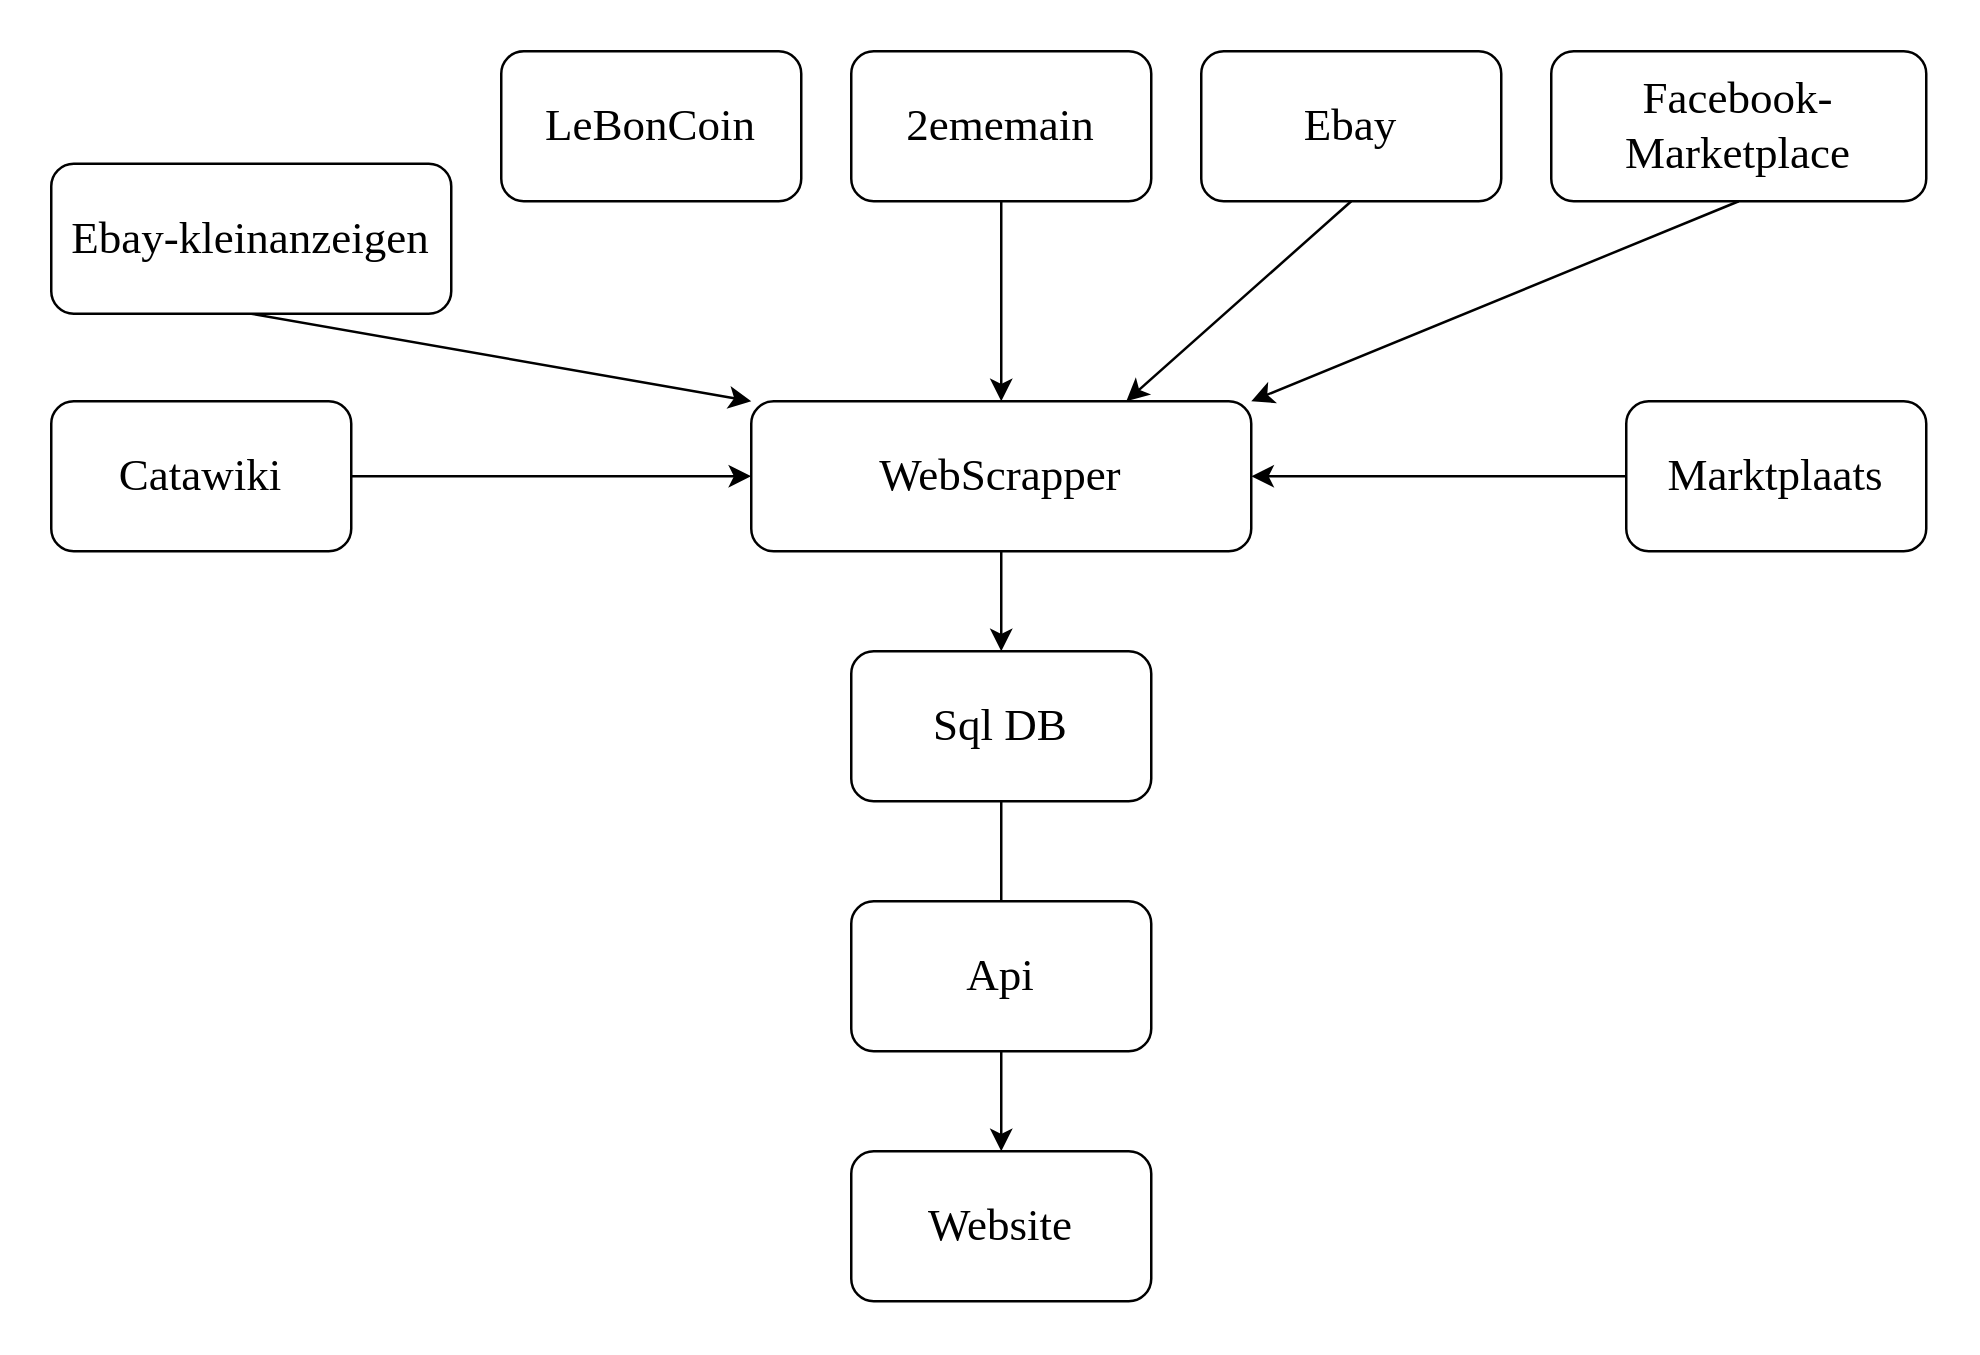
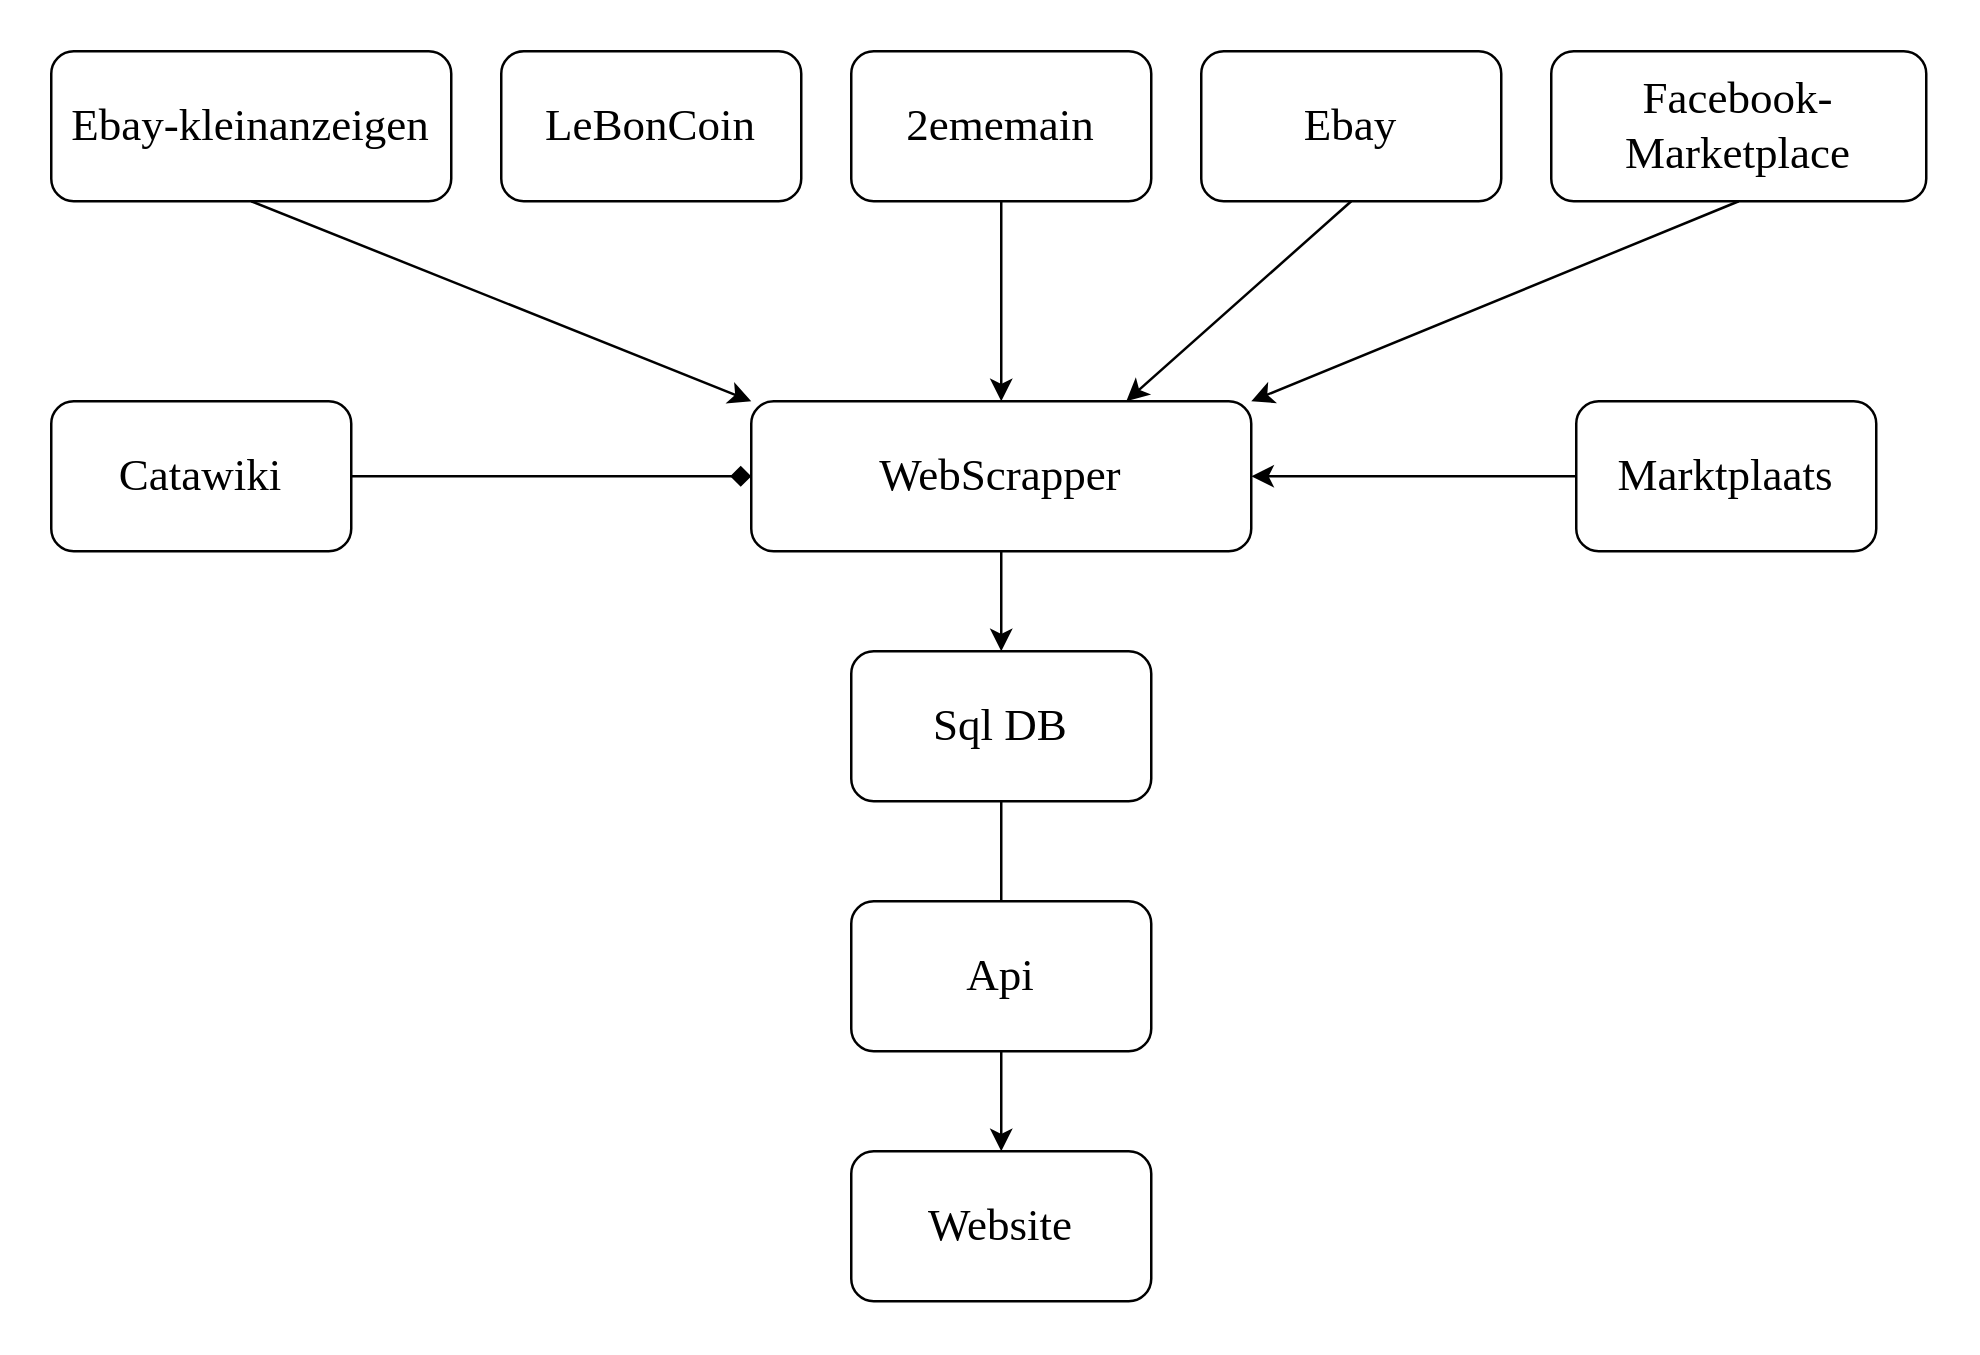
(251, 239) -> (251, 126)
(732, 476) -> (731, 476)
(1776, 476) -> (1726, 476)
